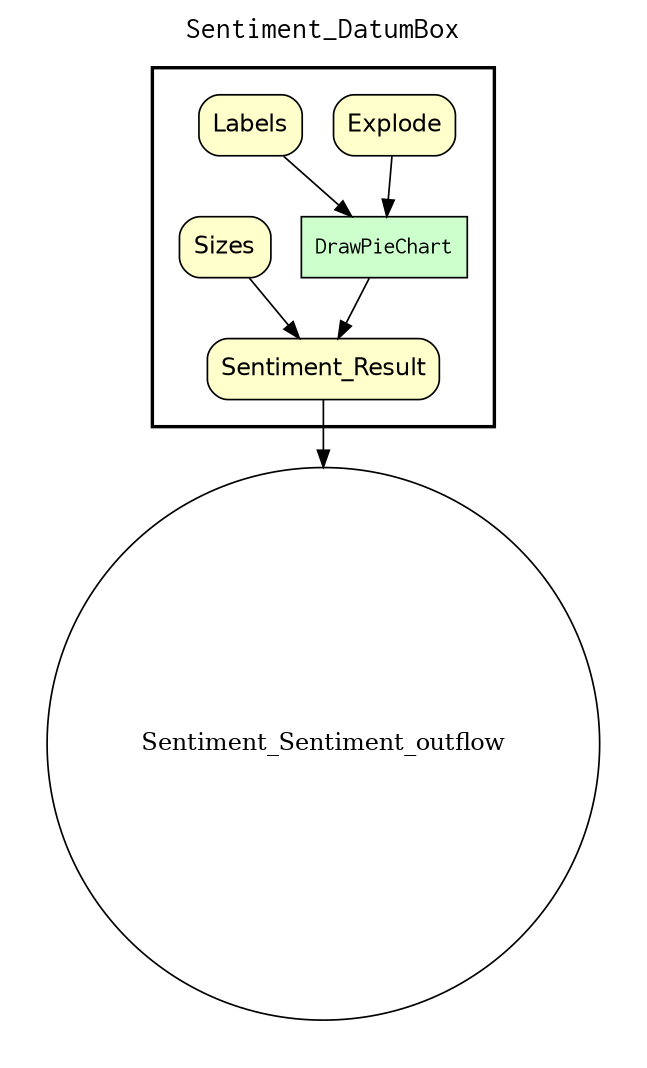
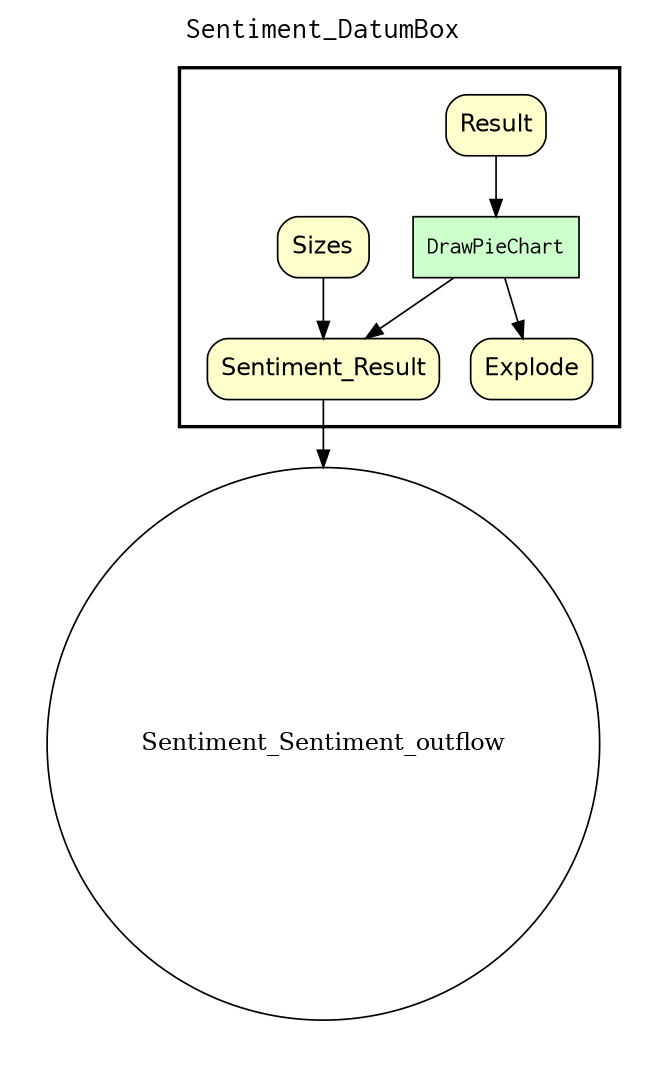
(251, 125) -> (496, 125)
(390, 178) -> (511, 300)
